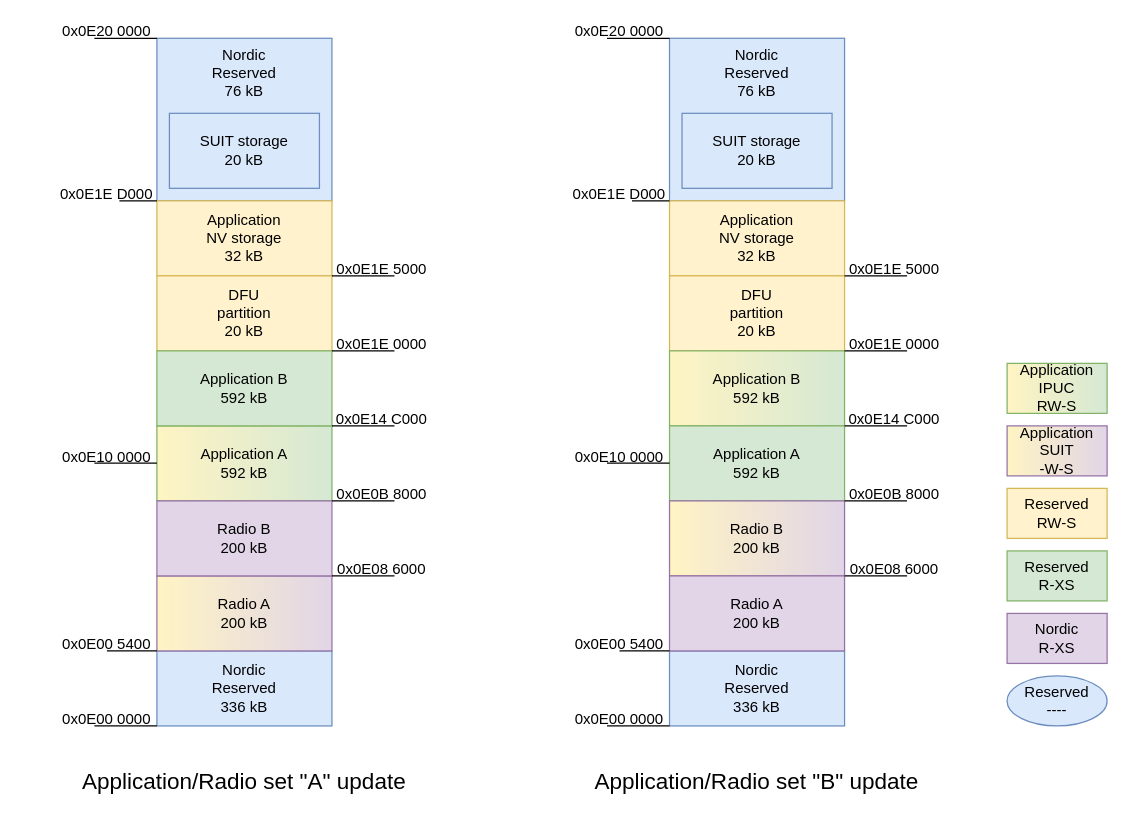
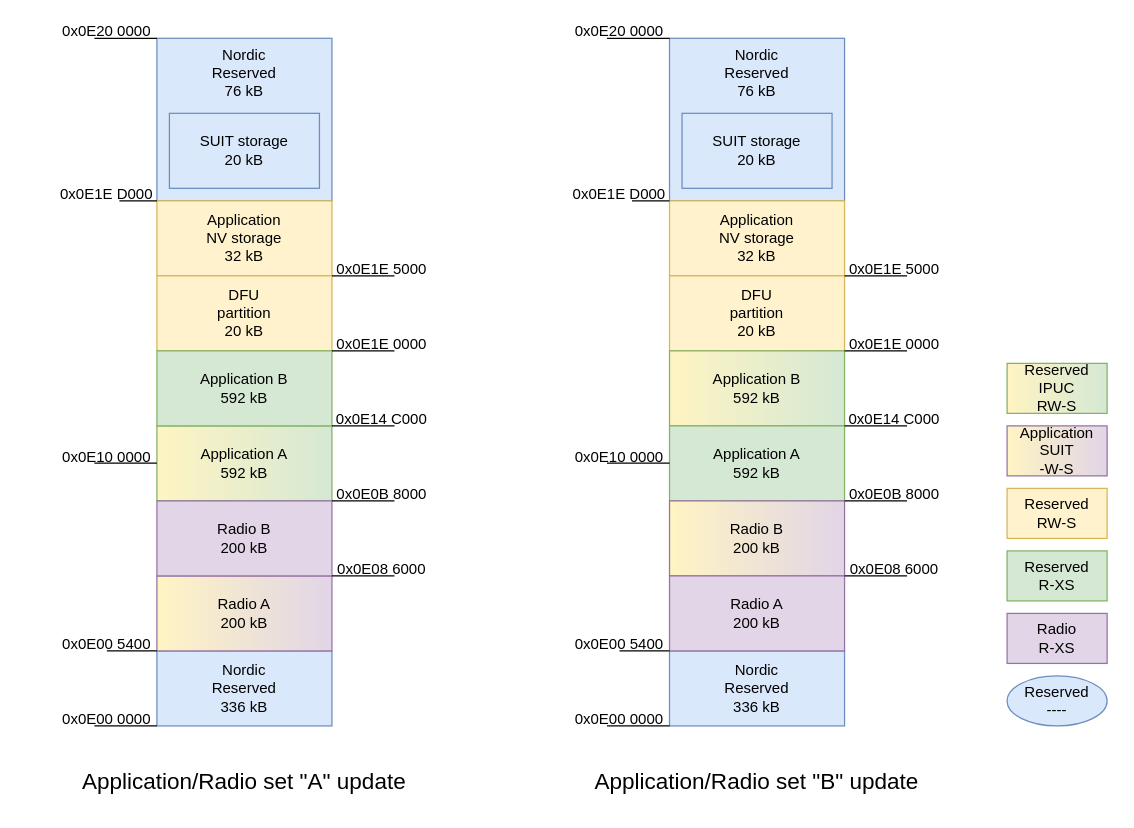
(1057, 388) -> (1057, 388)
(1057, 638) -> (1057, 638)
